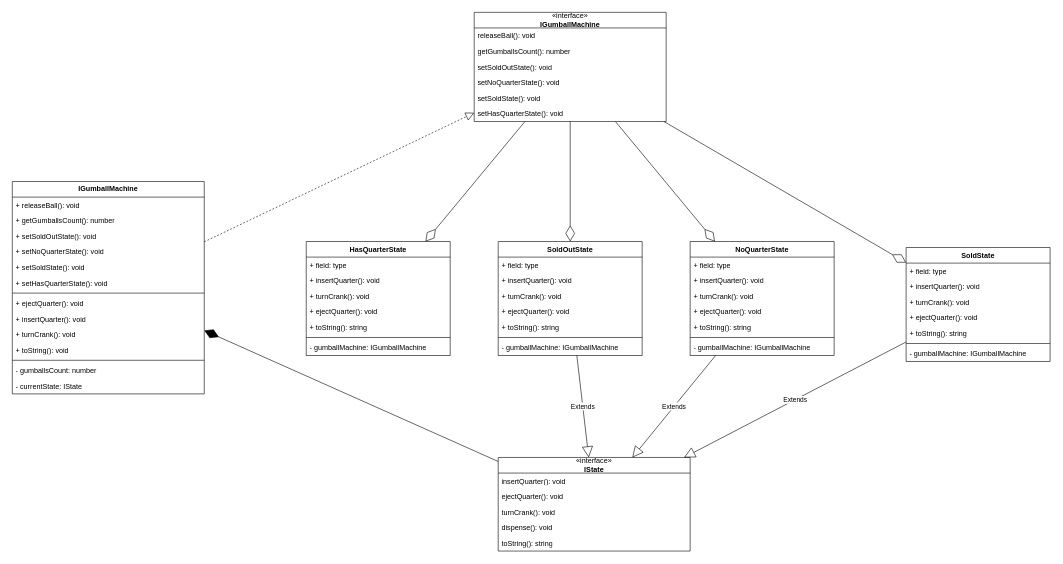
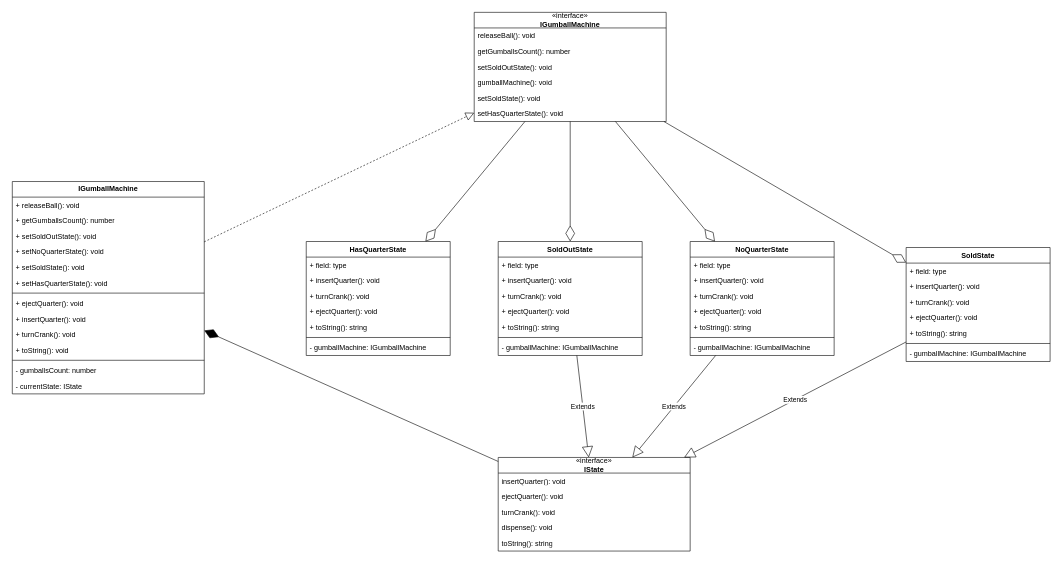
(525, 83) -> (517, 83)
